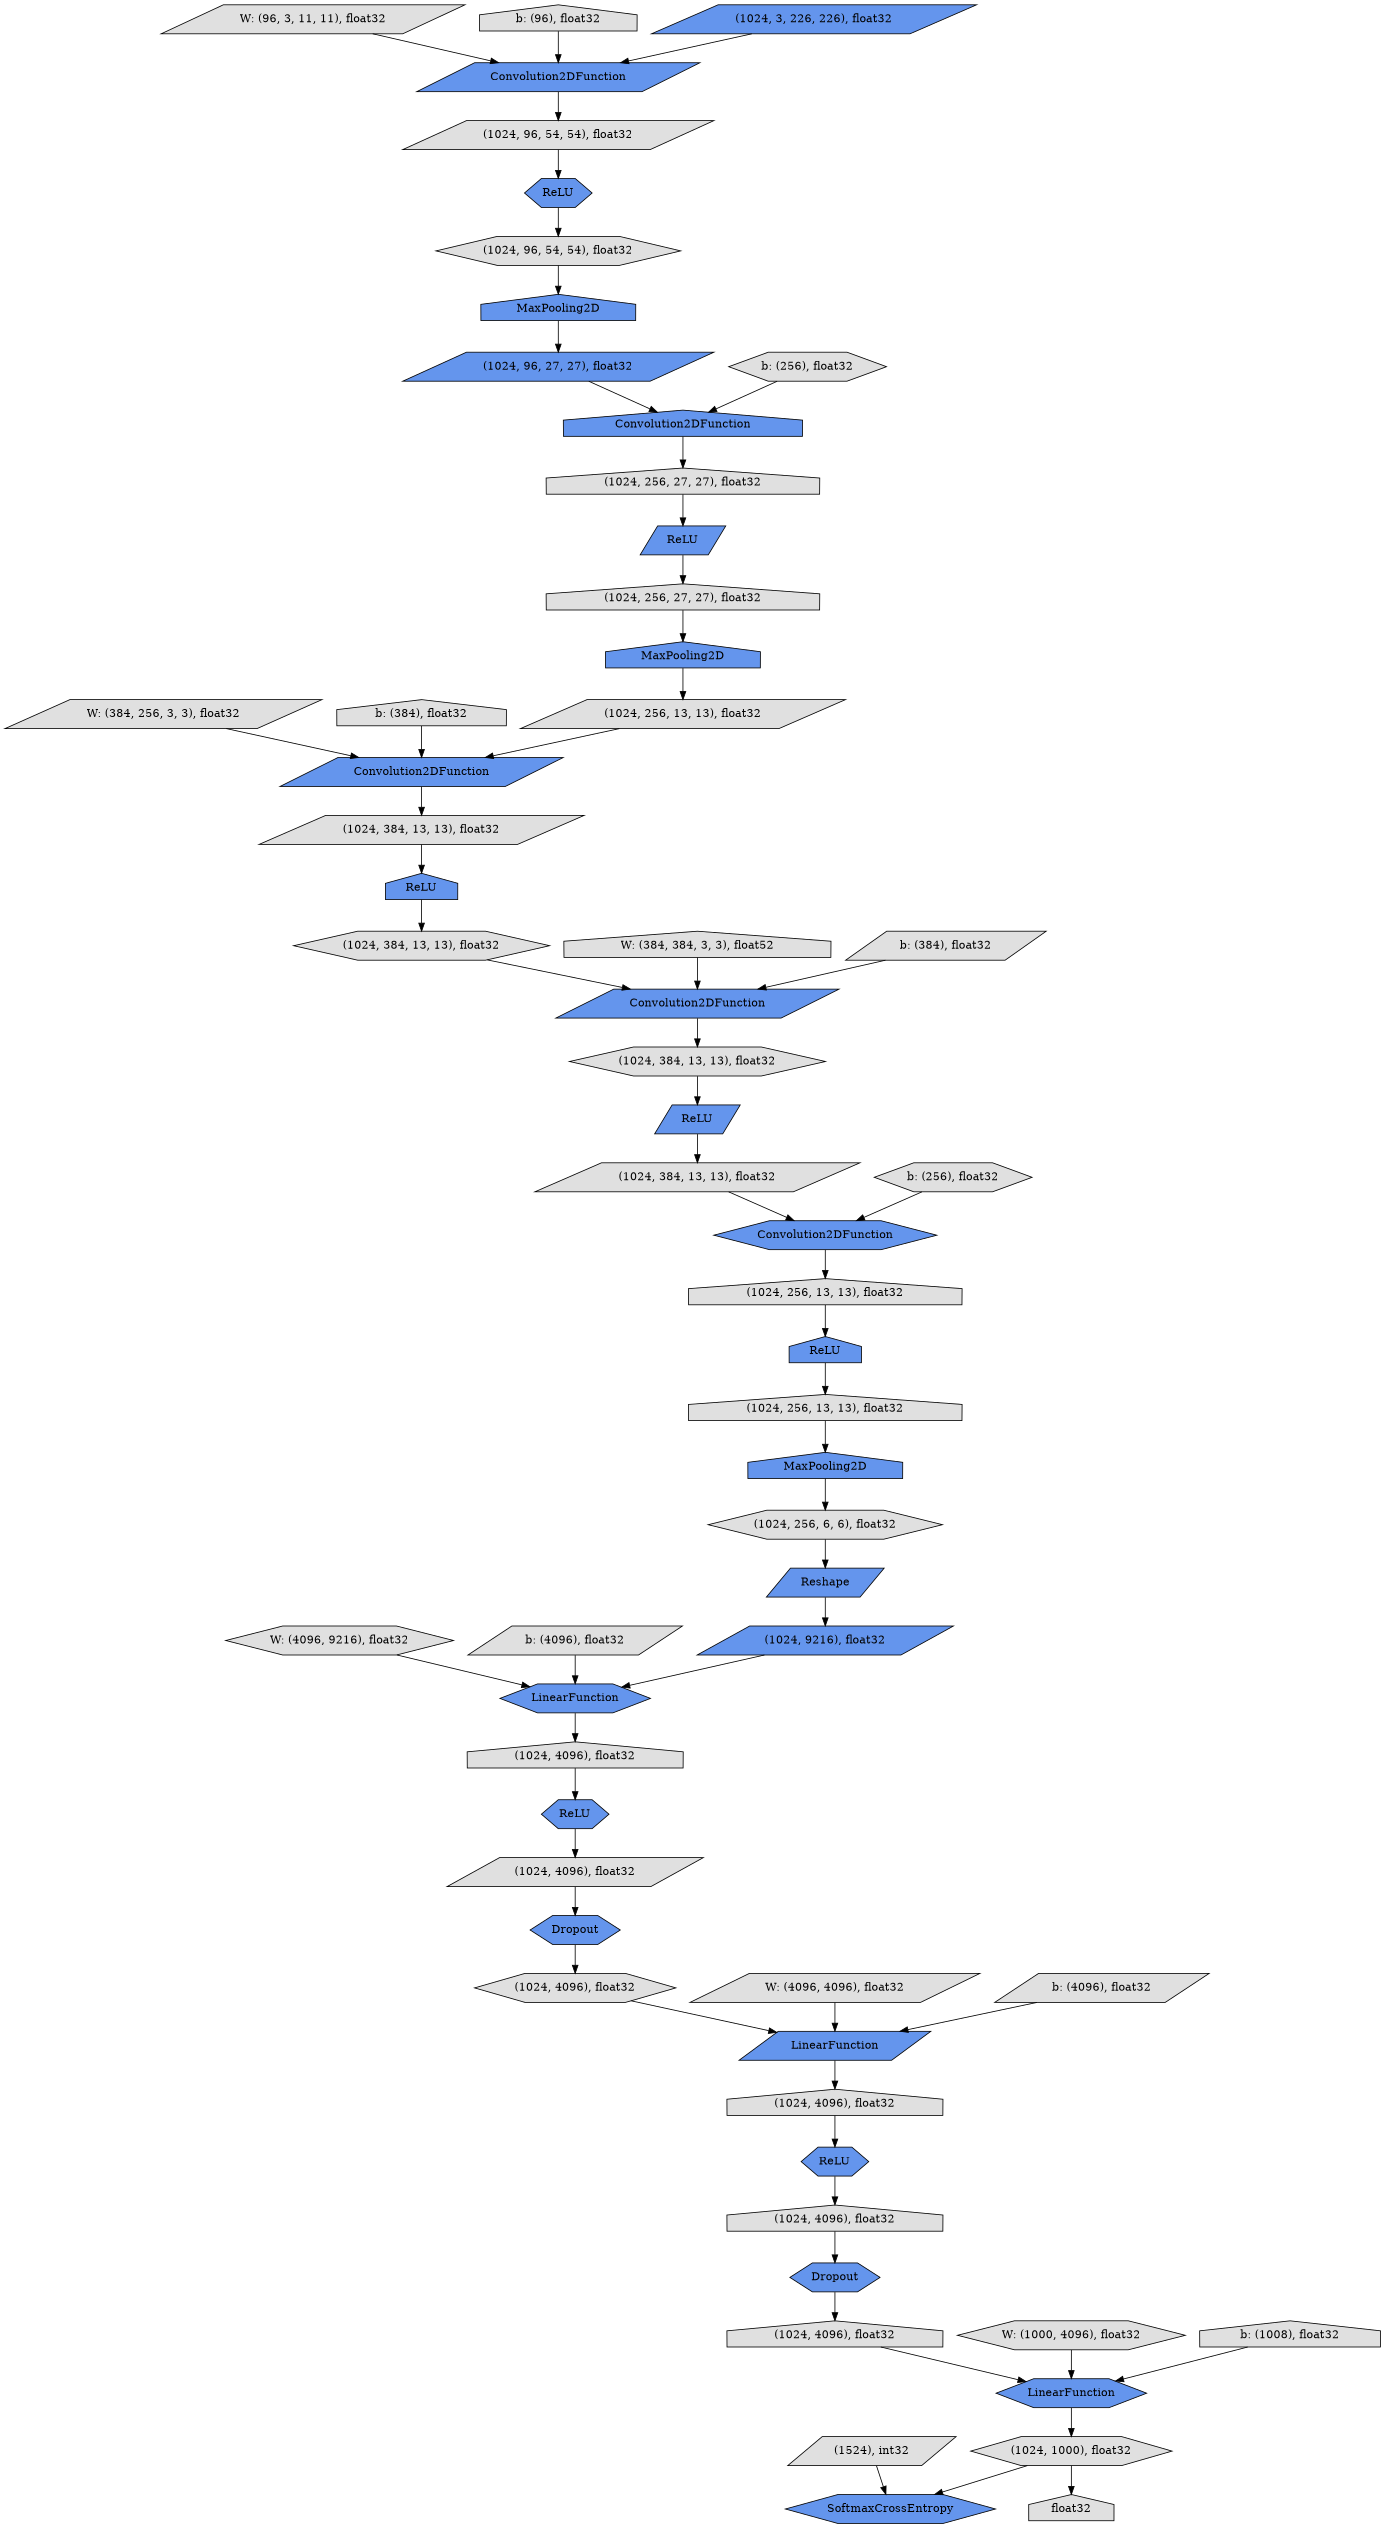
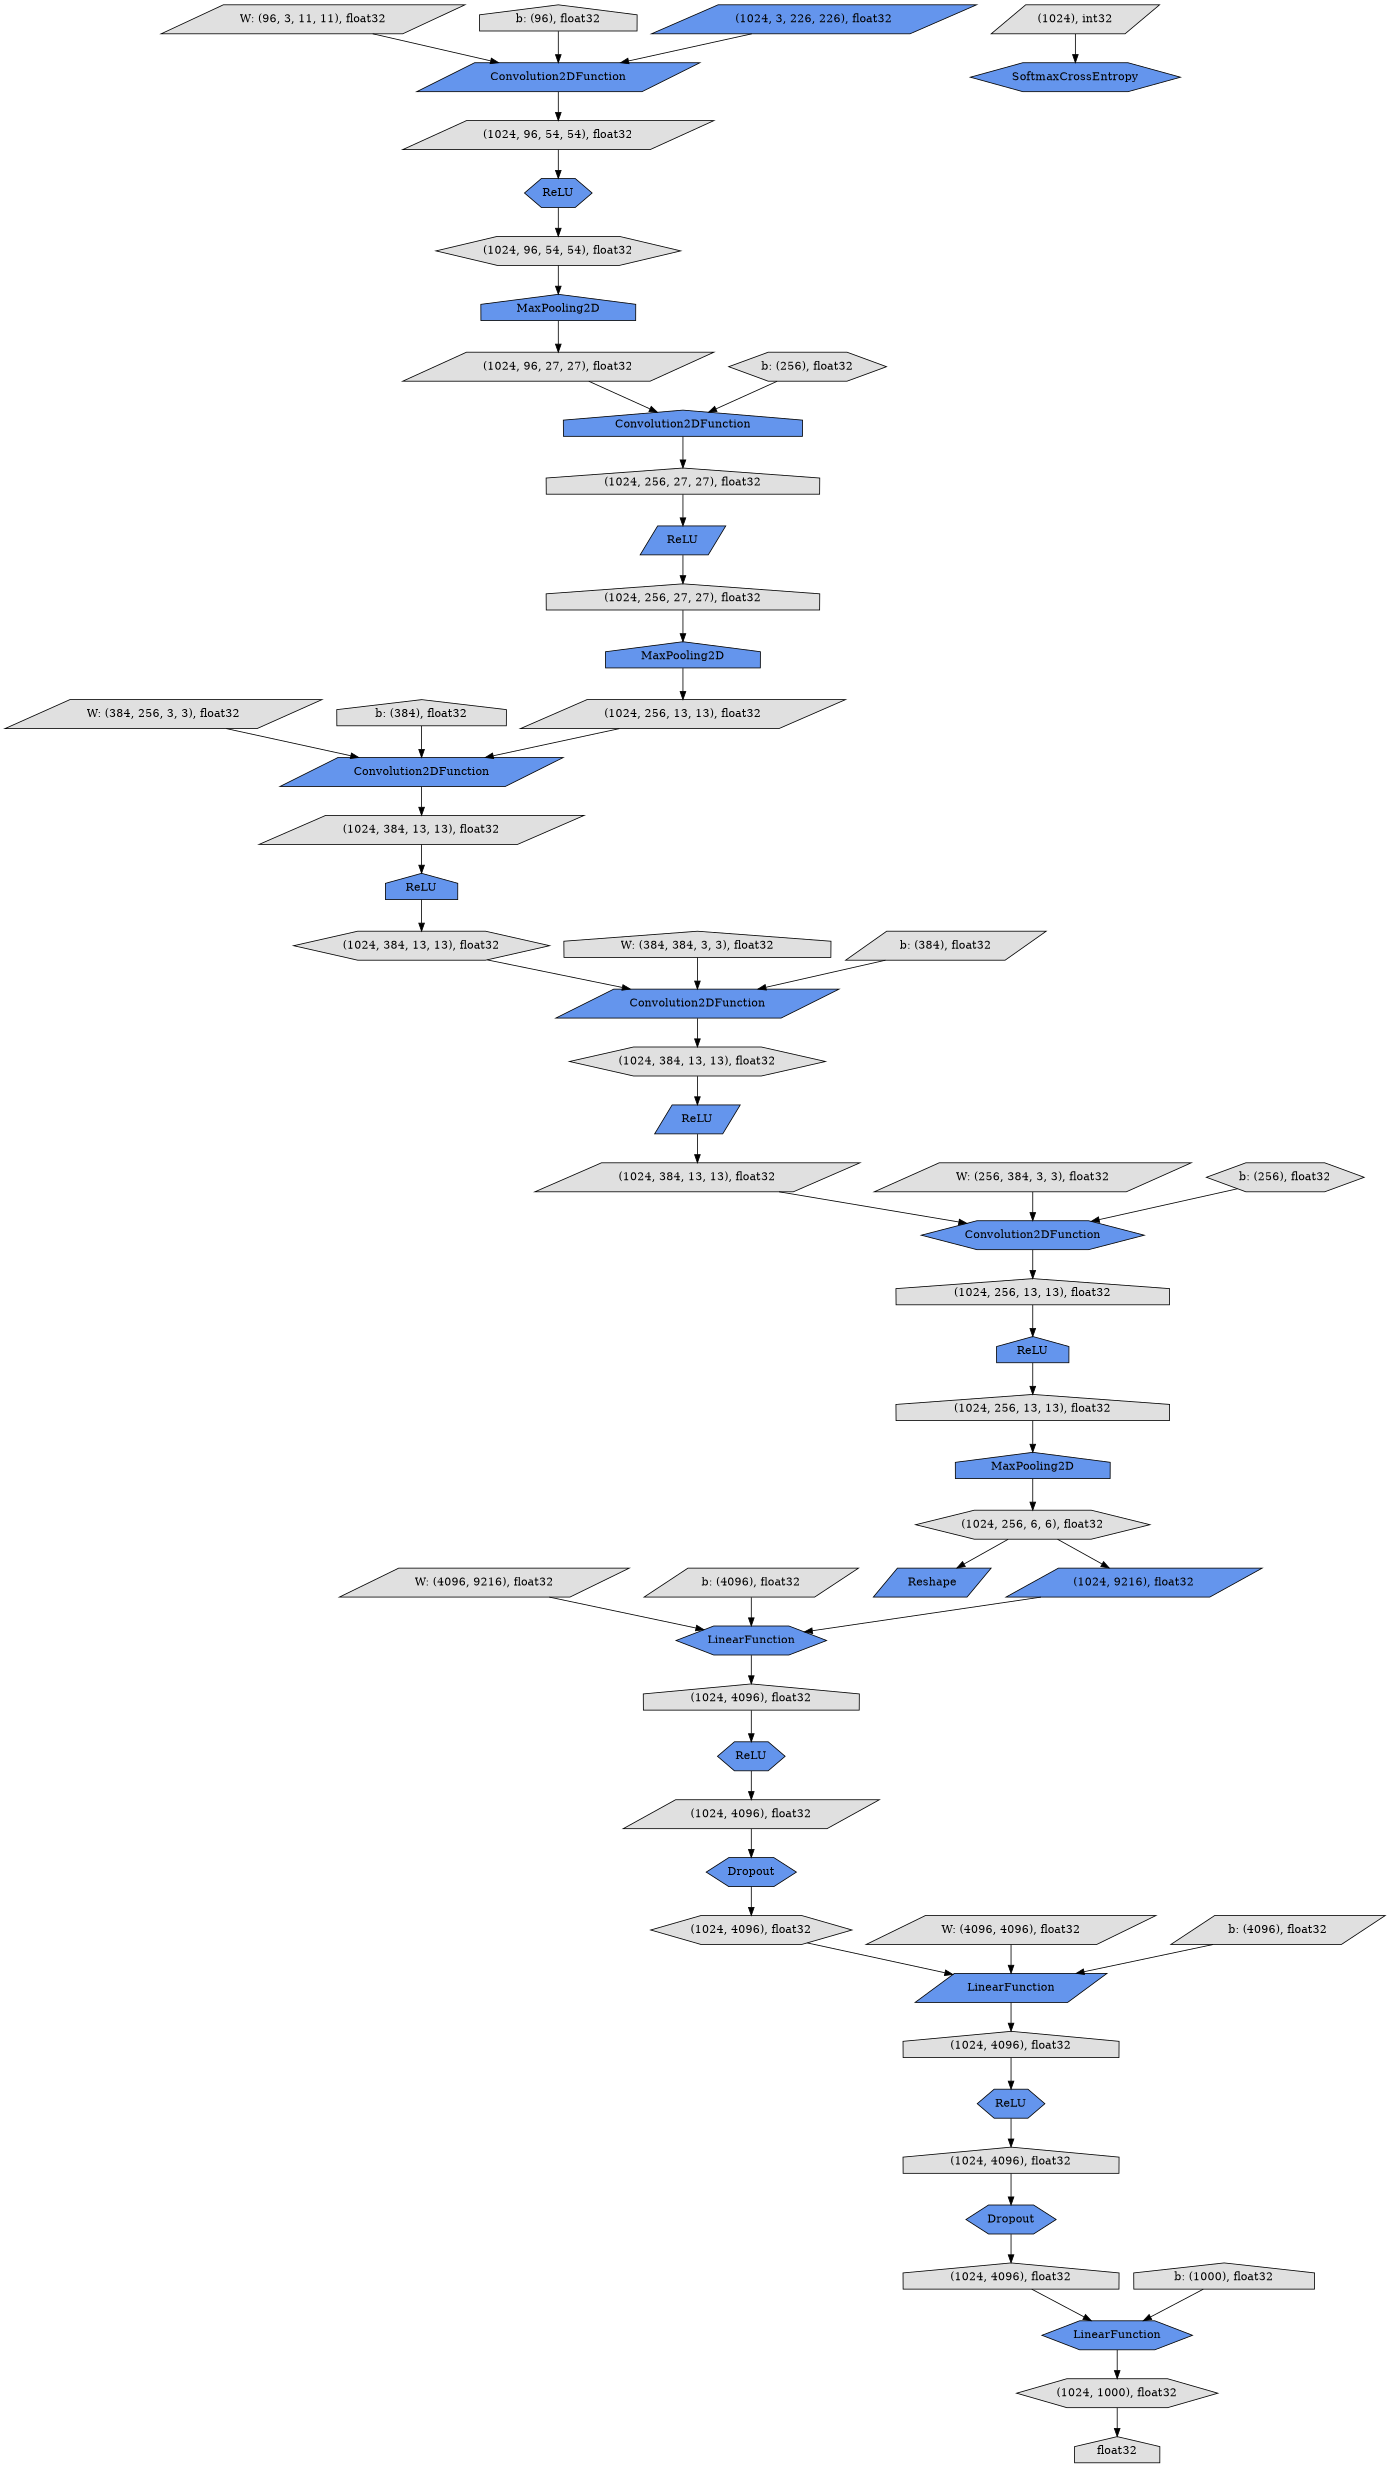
(558, 367) -> (558, 367)
(697, 946) -> (697, 946)
none -> (1033, 1177)
(825, 1608) -> (1080, 1552)
(340, 1640) -> (484, 1583)
(1071, 2335) -> none
(1290, 2335) -> (1224, 2277)
(872, 2451) -> (1075, 19)
(985, 2479) -> none
